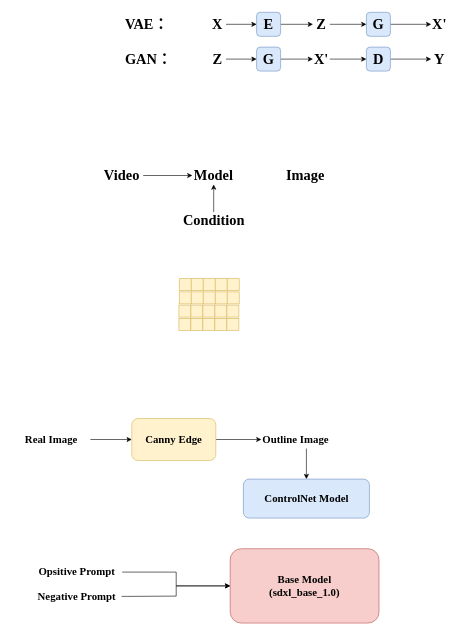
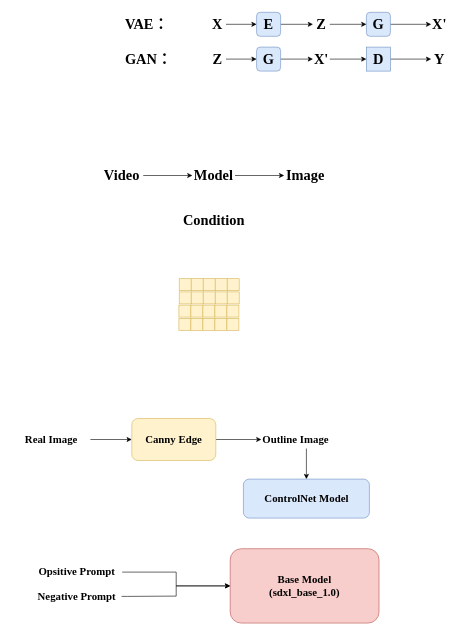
(378, 59) -> (378, 59)
none -> (257, 176)
(214, 189) -> none
